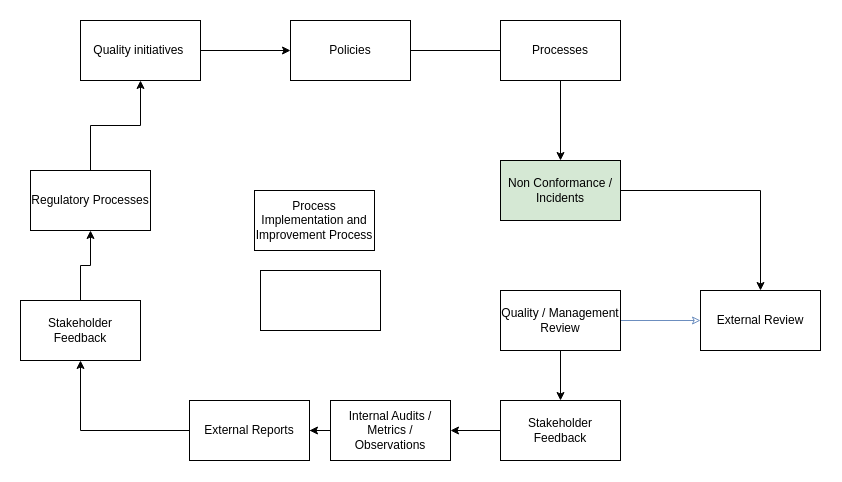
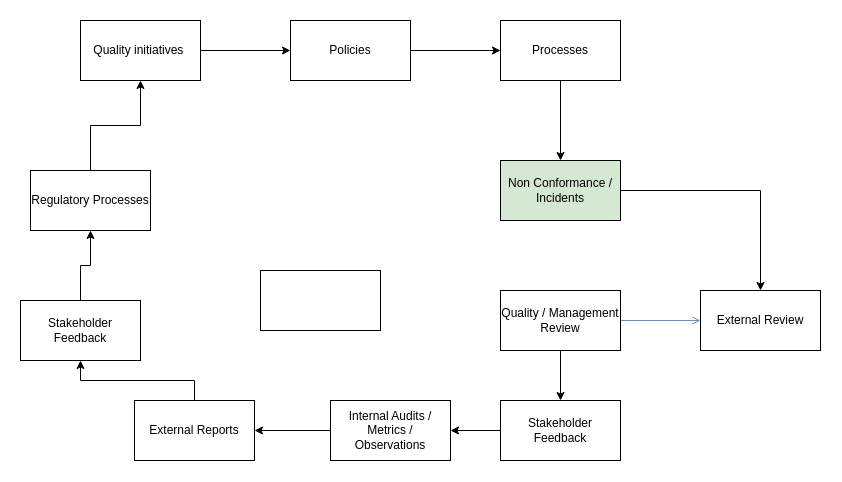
(495, 51) -> (492, 51)
(315, 221) -> none
(692, 321) -> (694, 321)
(250, 431) -> (195, 431)
